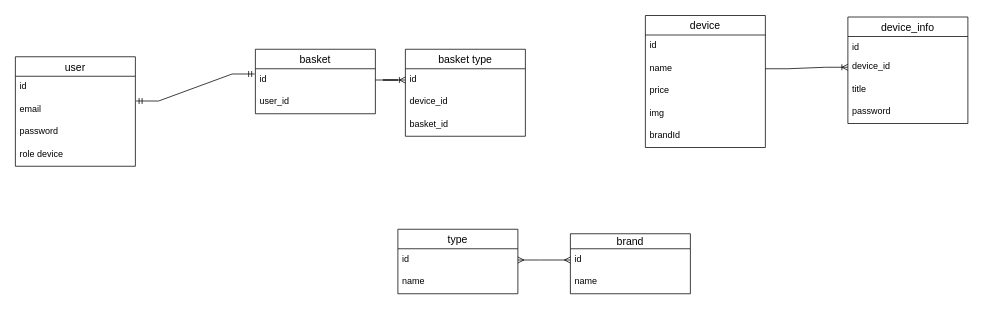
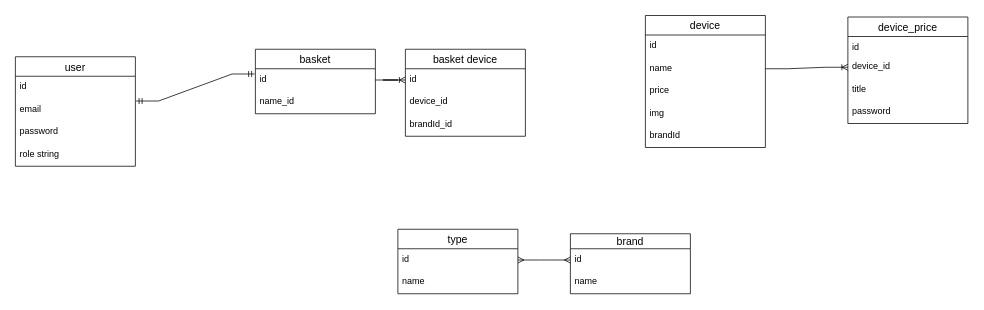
(908, 27) -> (908, 27)
(465, 60) -> (465, 60)
(276, 101) -> (276, 101)
(431, 124) -> (434, 124)
(44, 154) -> (44, 154)
